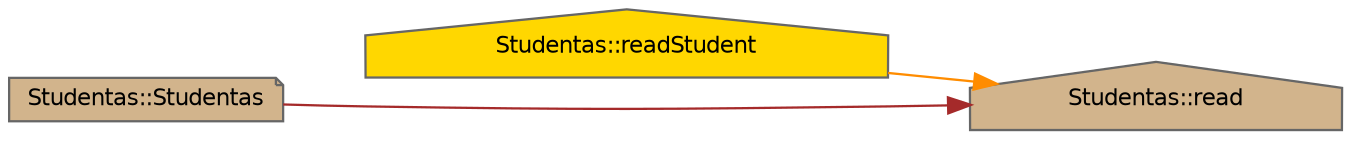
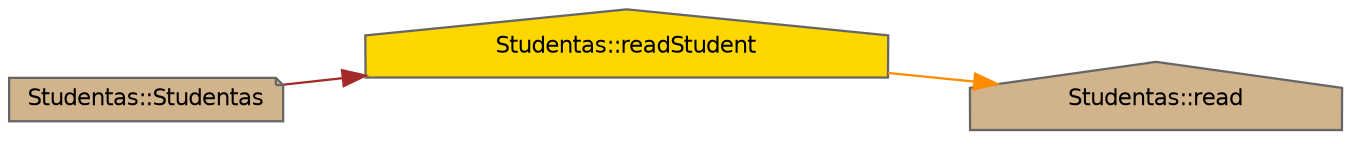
(615, 109) -> (313, 81)
